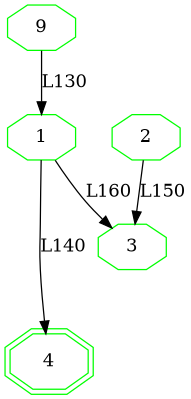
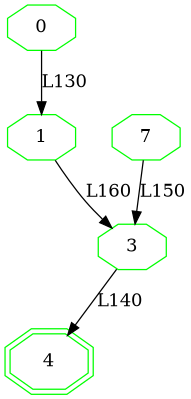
(42, 28) -> (42, 28)
(146, 137) -> (146, 137)
(40, 241) -> (96, 297)
